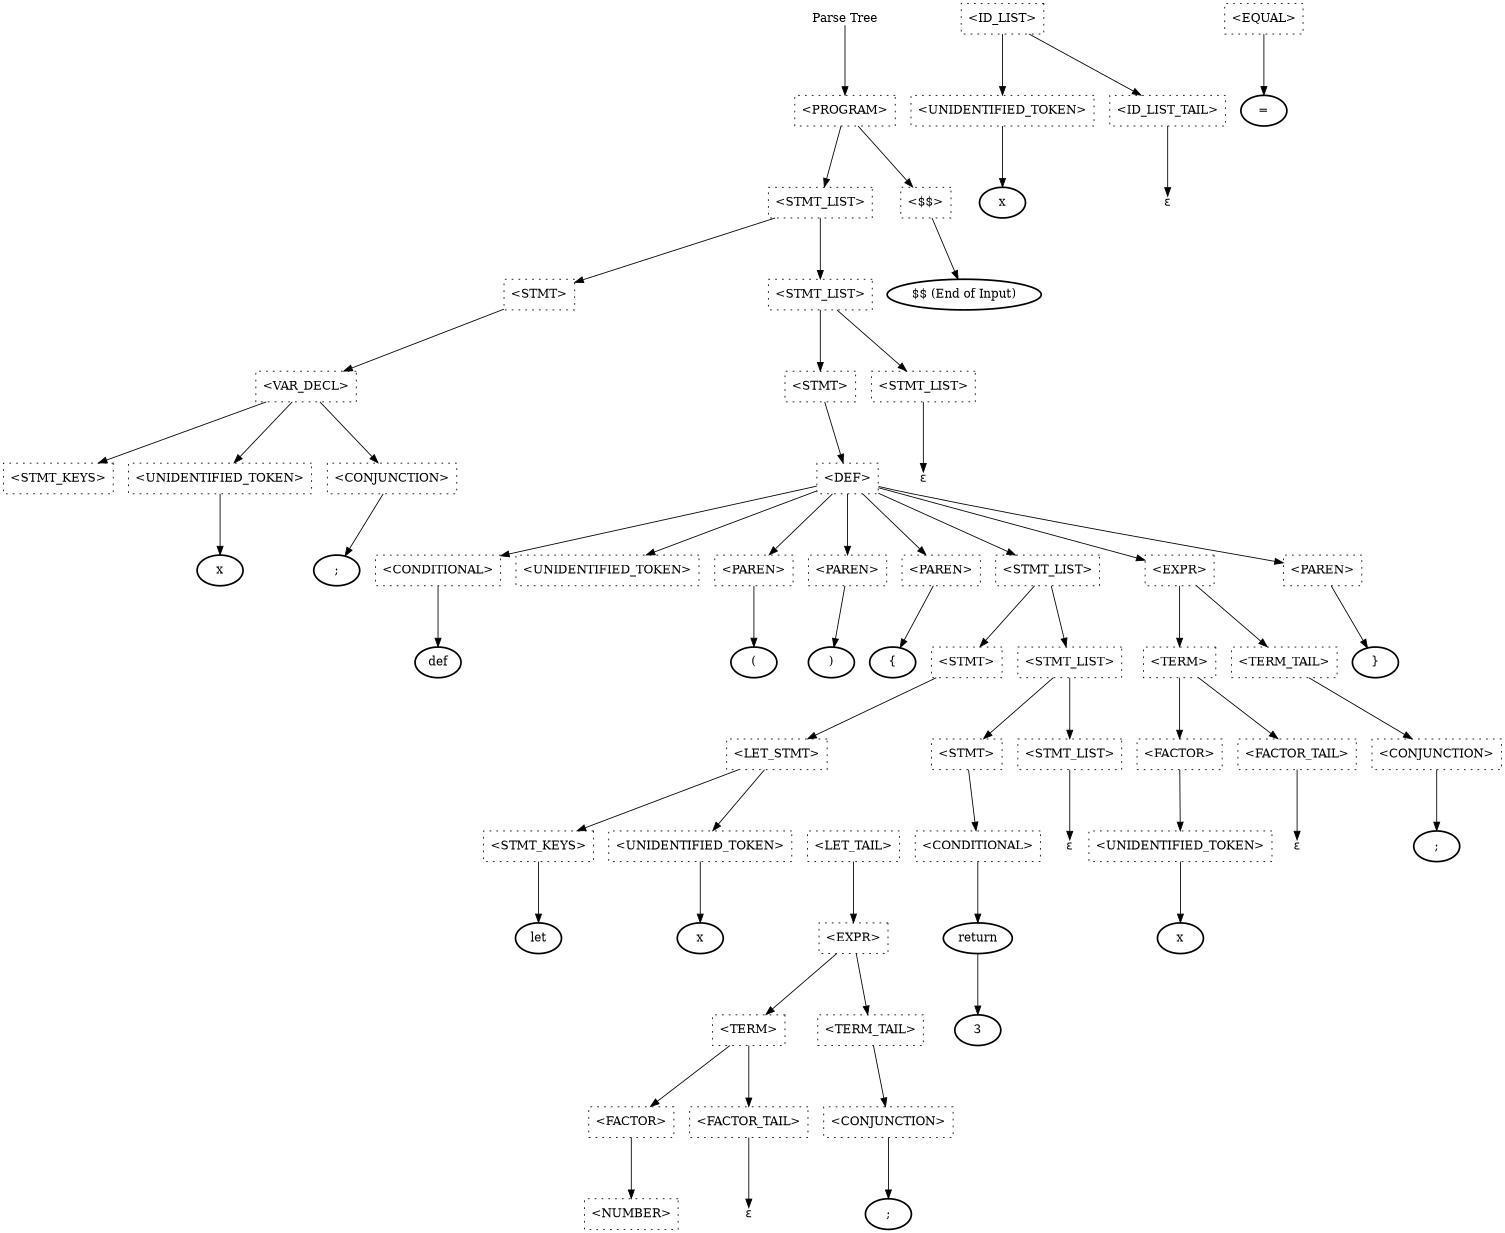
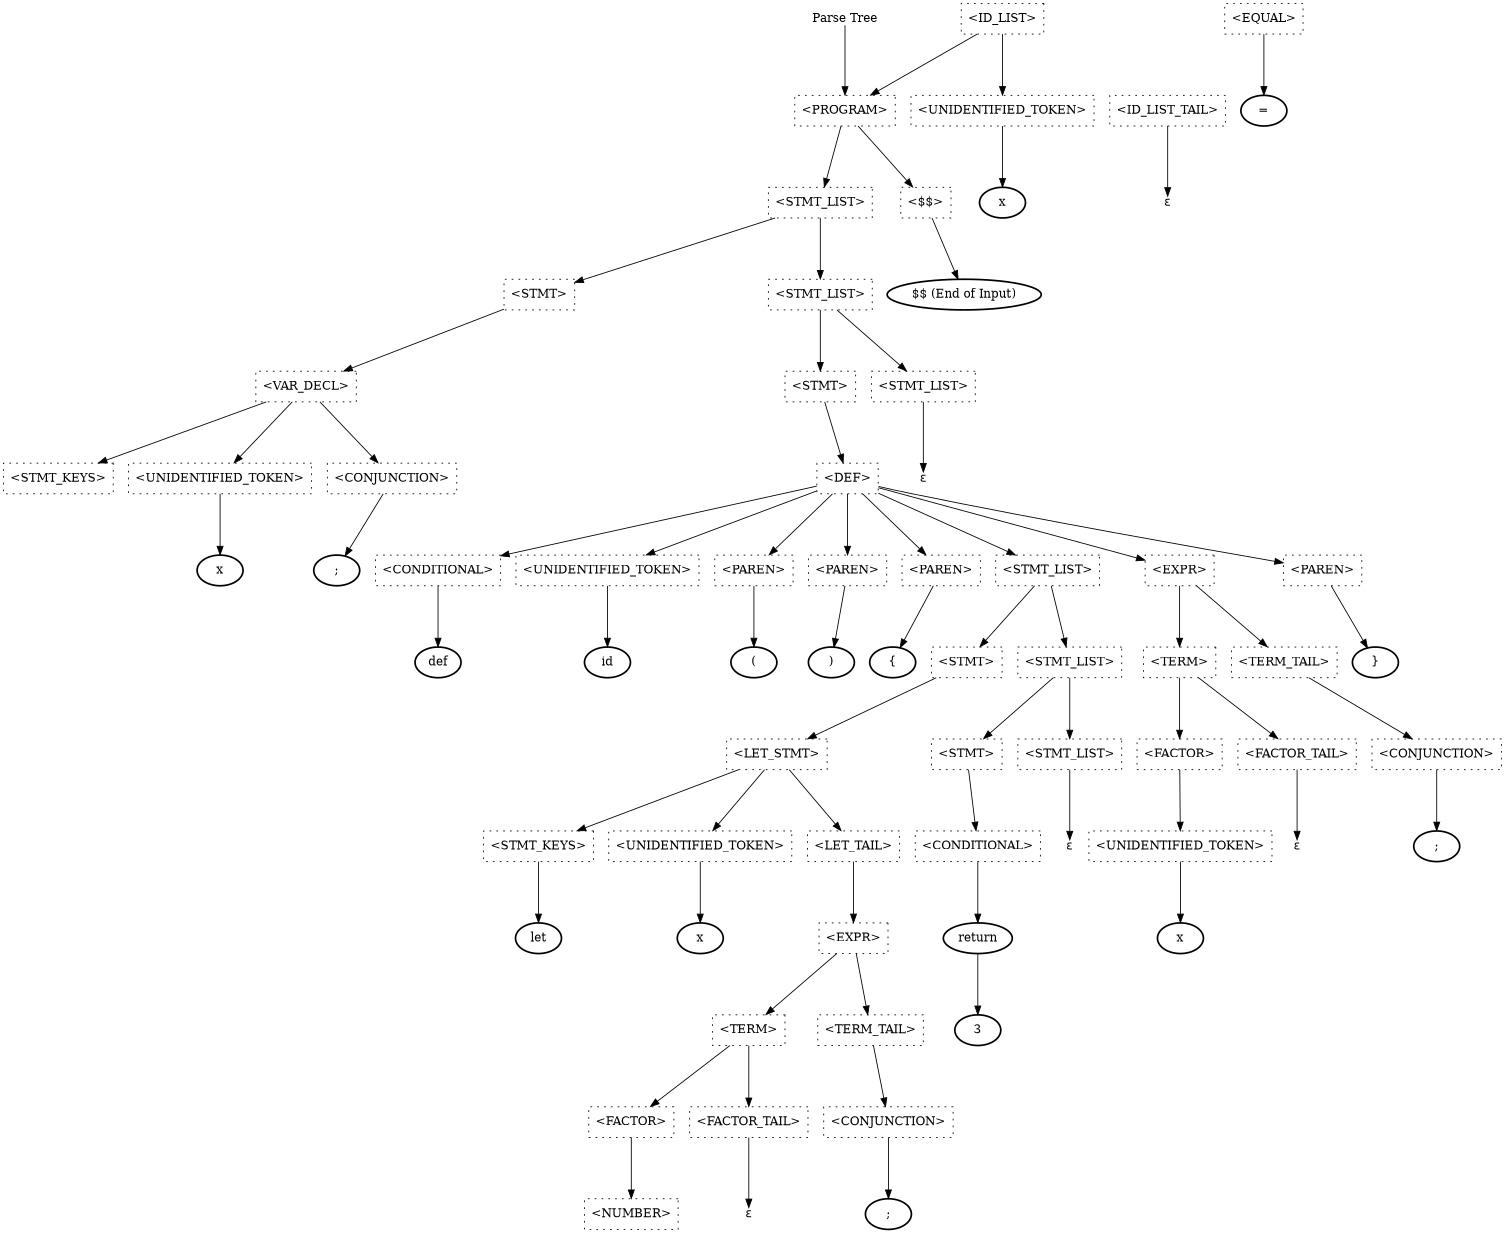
(1081, 63) -> (928, 62)
none -> (607, 662)
none -> (812, 797)
